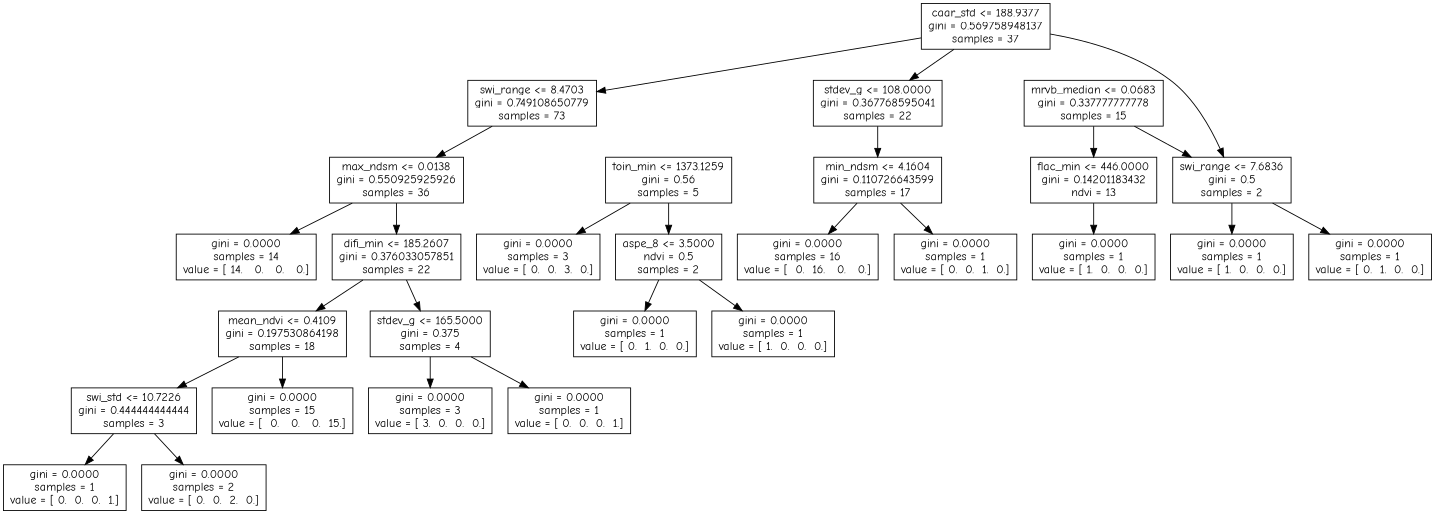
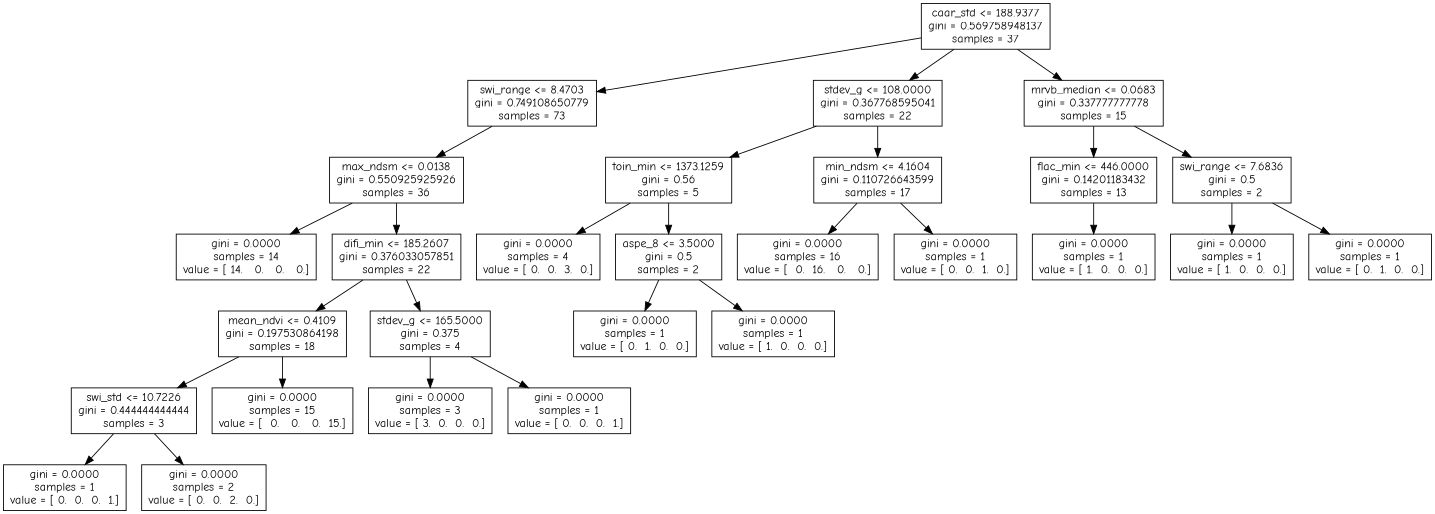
(1152, 68) -> (1036, 62)
none -> (777, 140)
(1094, 180) -> (1094, 180)
(538, 257) -> (538, 257)
(669, 257) -> (669, 257)
